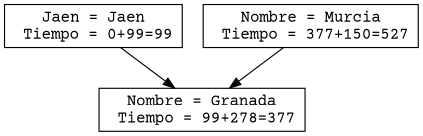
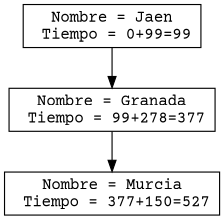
(93, 26) -> (112, 26)
(261, 64) -> (112, 146)
